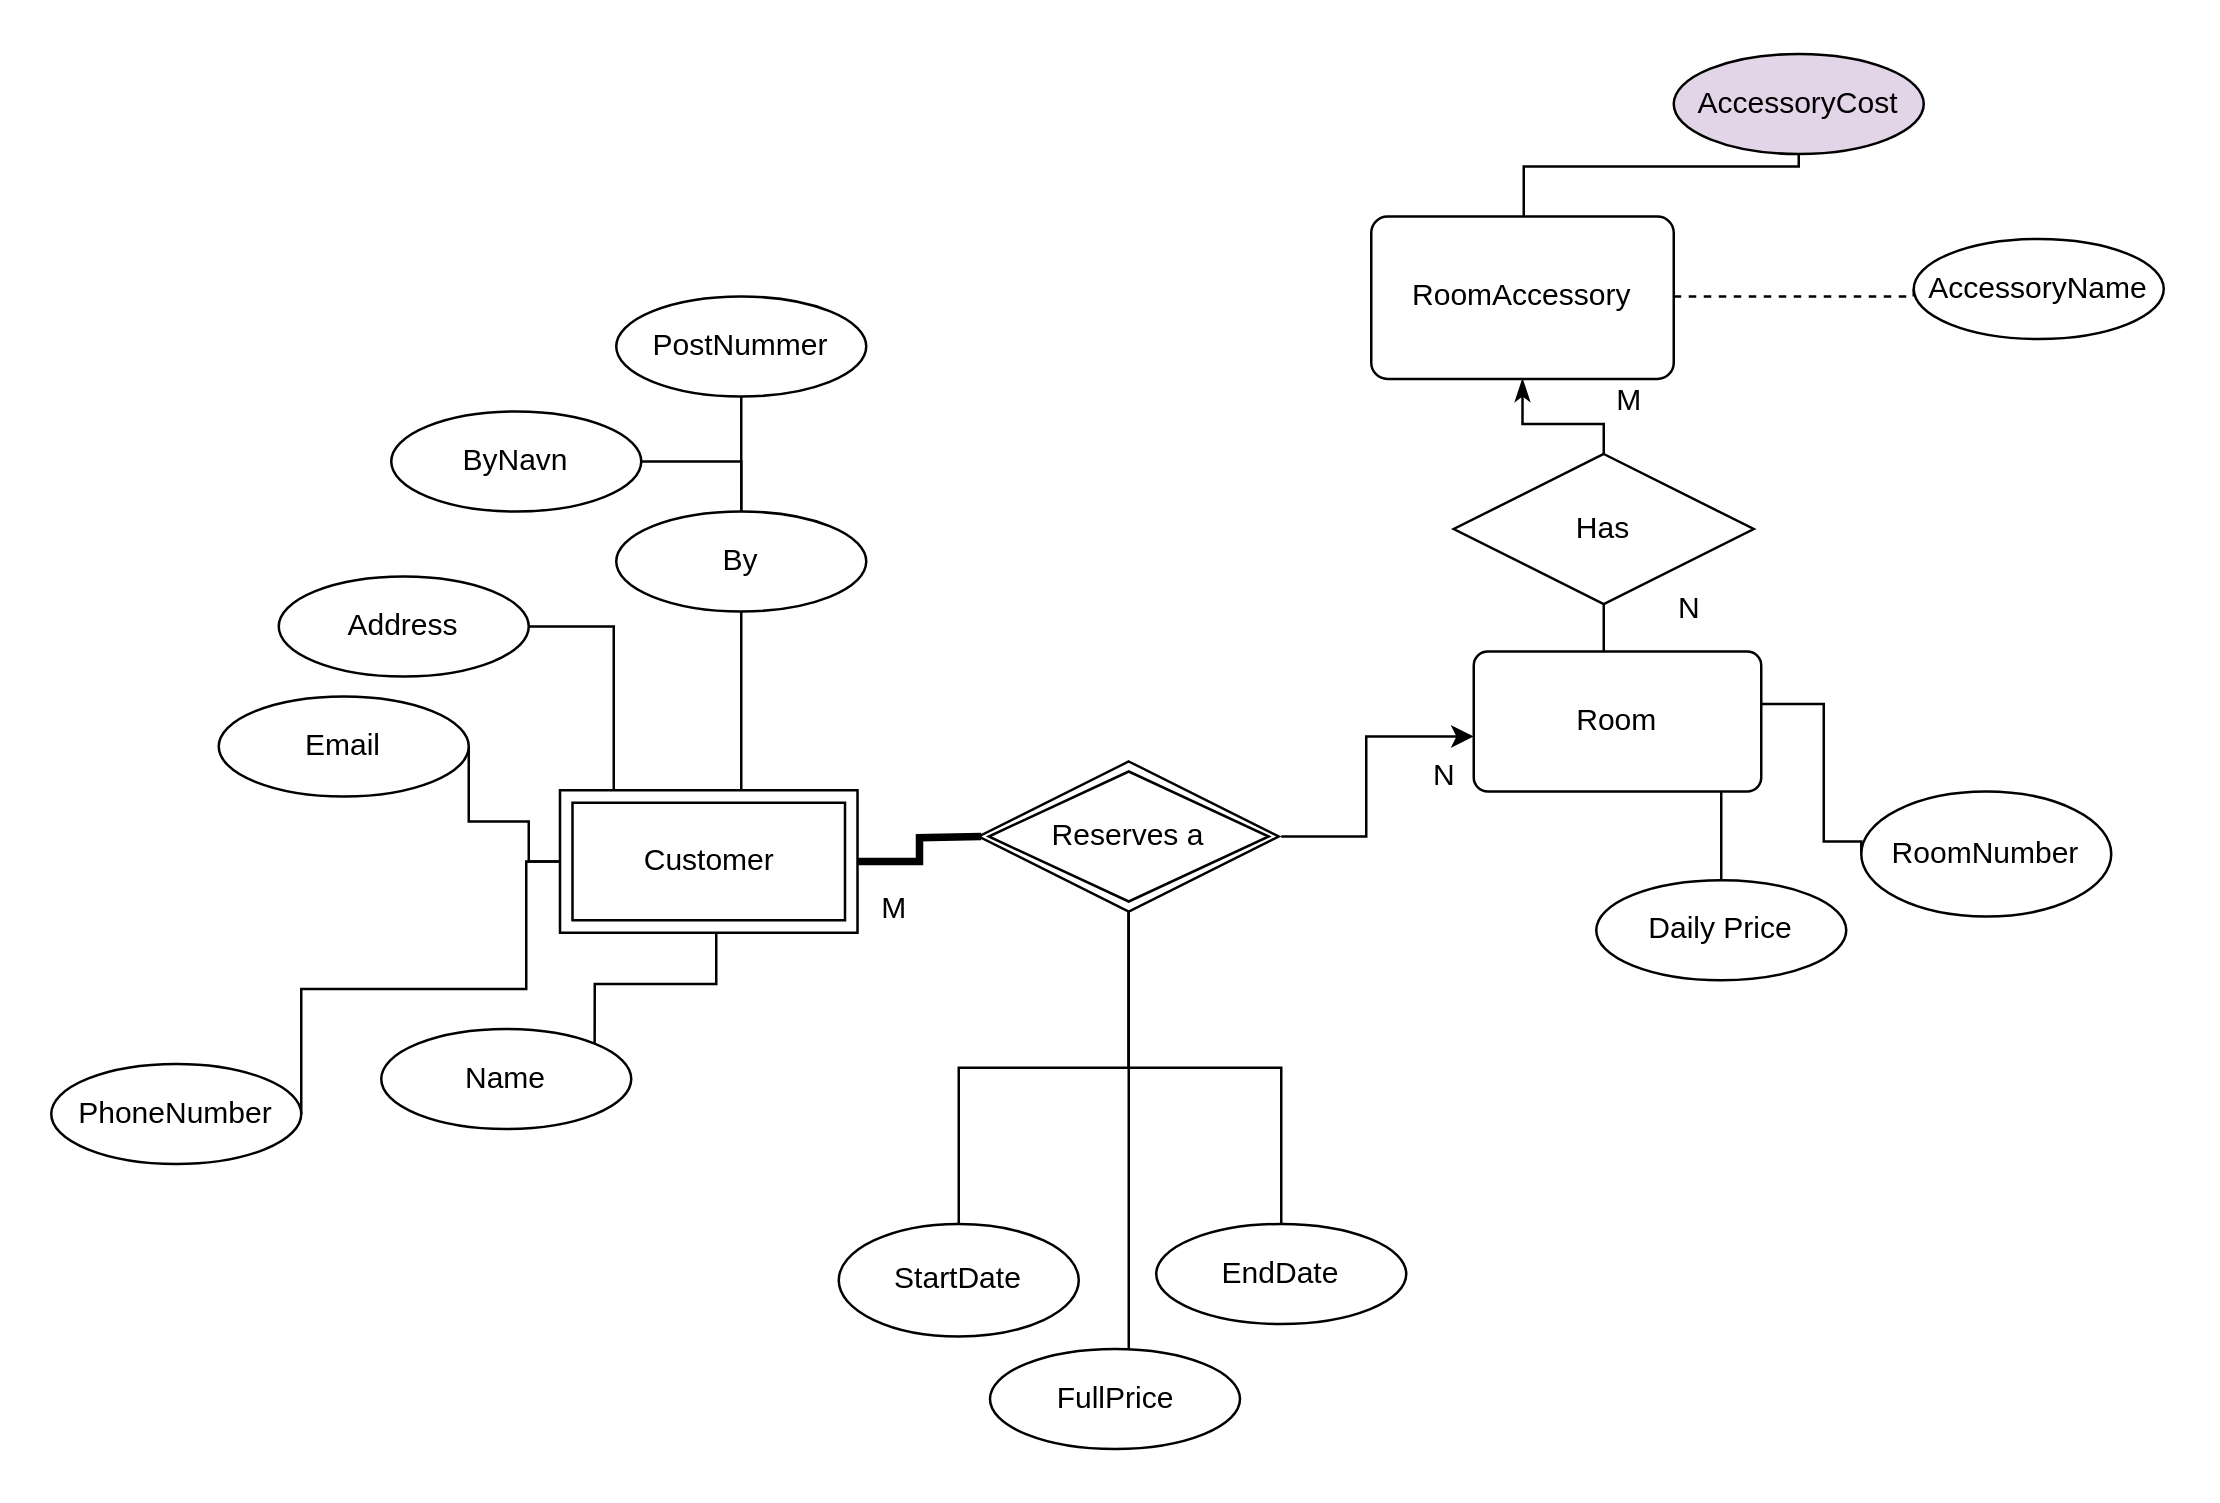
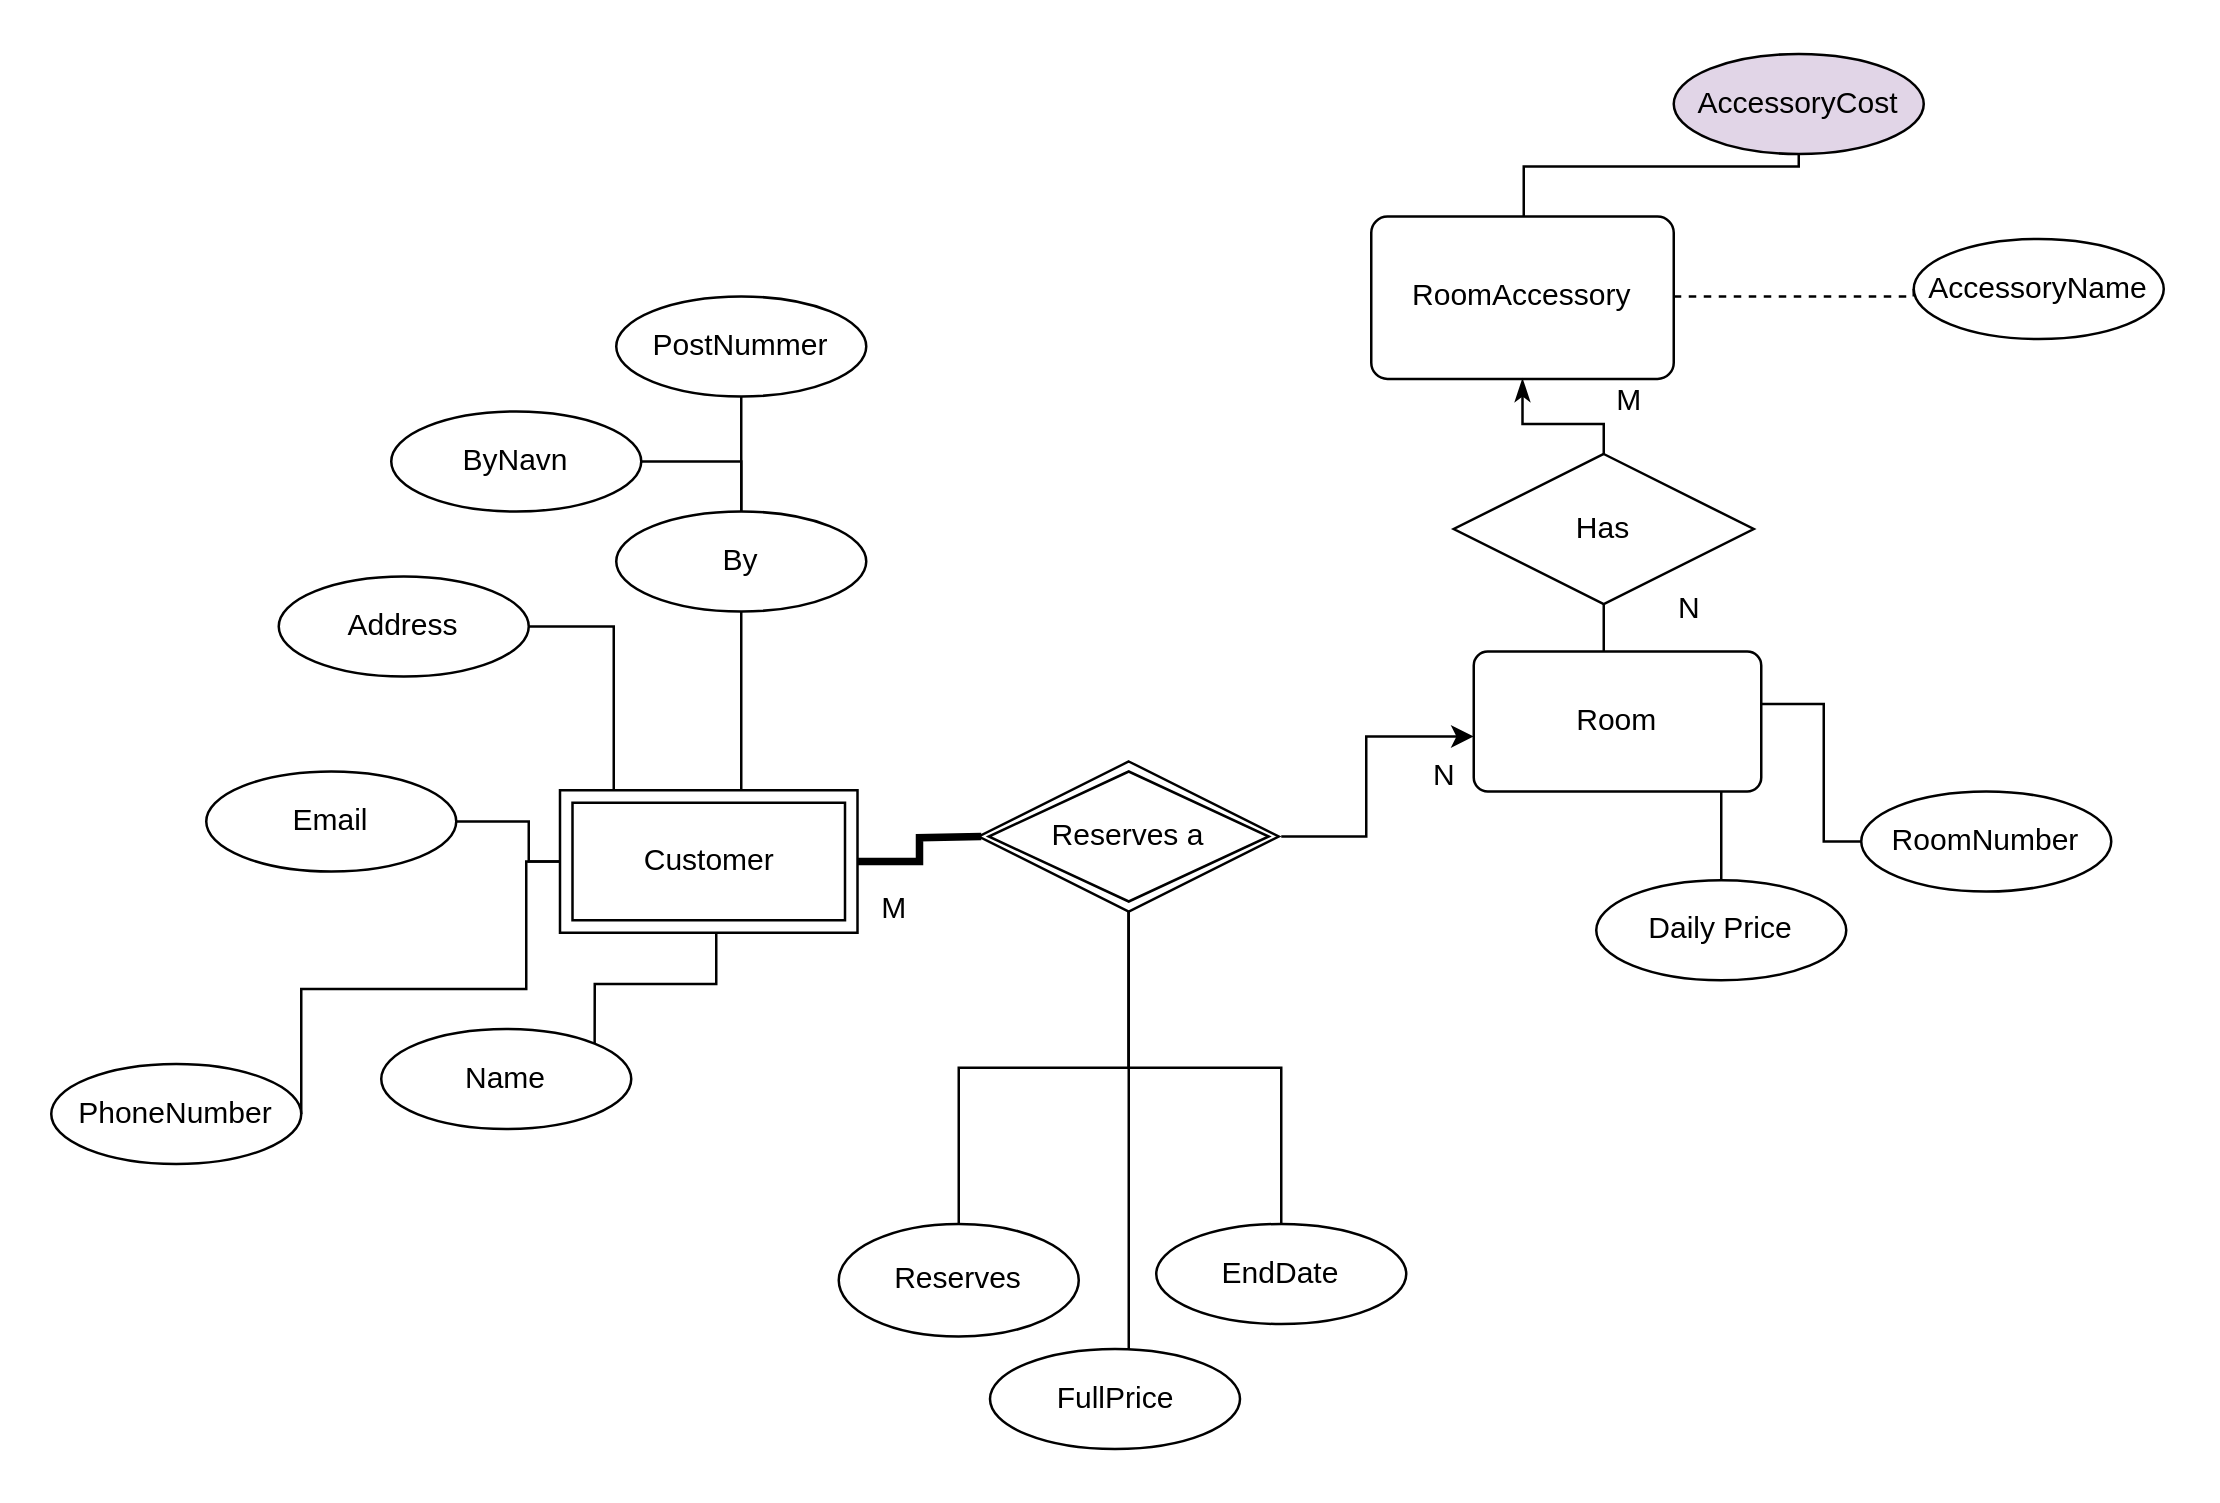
(344, 746) -> (331, 821)
(1986, 854) -> (1986, 841)
(959, 1279) -> (959, 1279)
